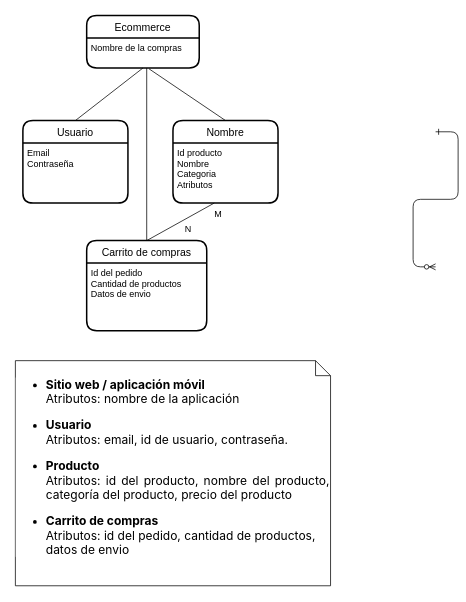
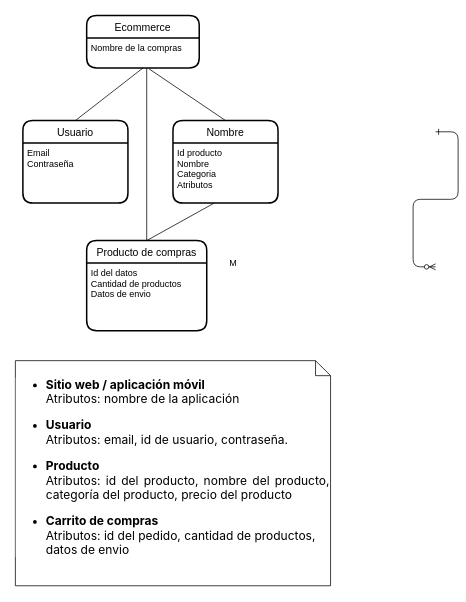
(218, 214) -> (233, 263)
(188, 229) -> none
(146, 252) -> (146, 252)
(119, 273) -> (117, 273)
